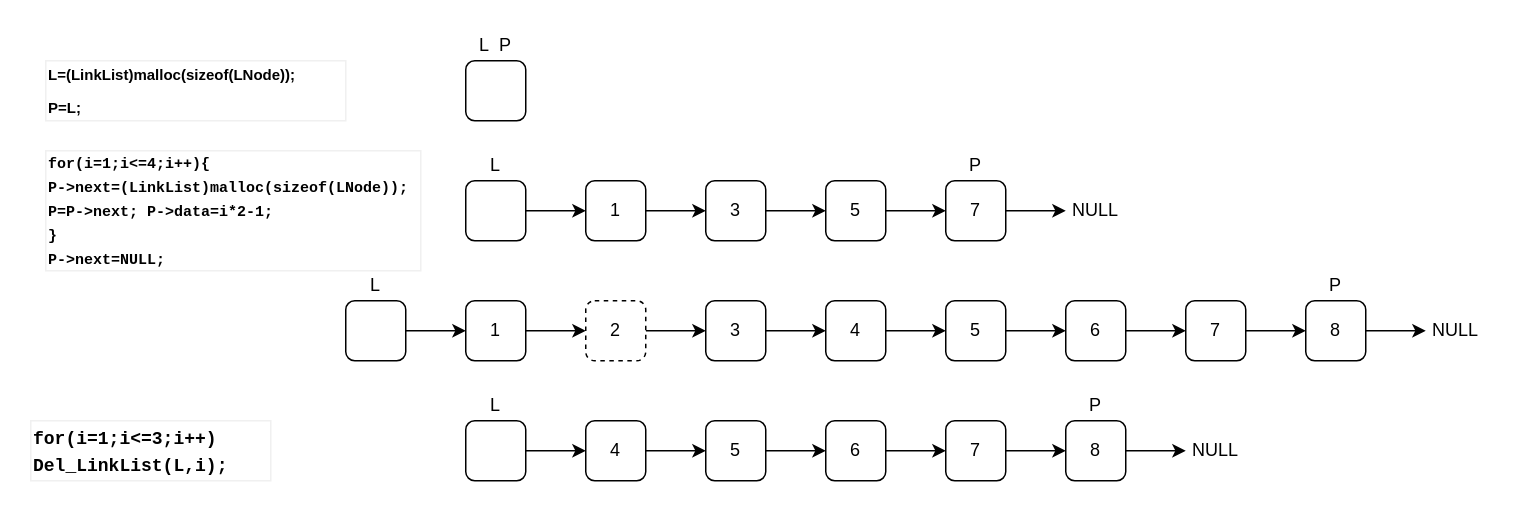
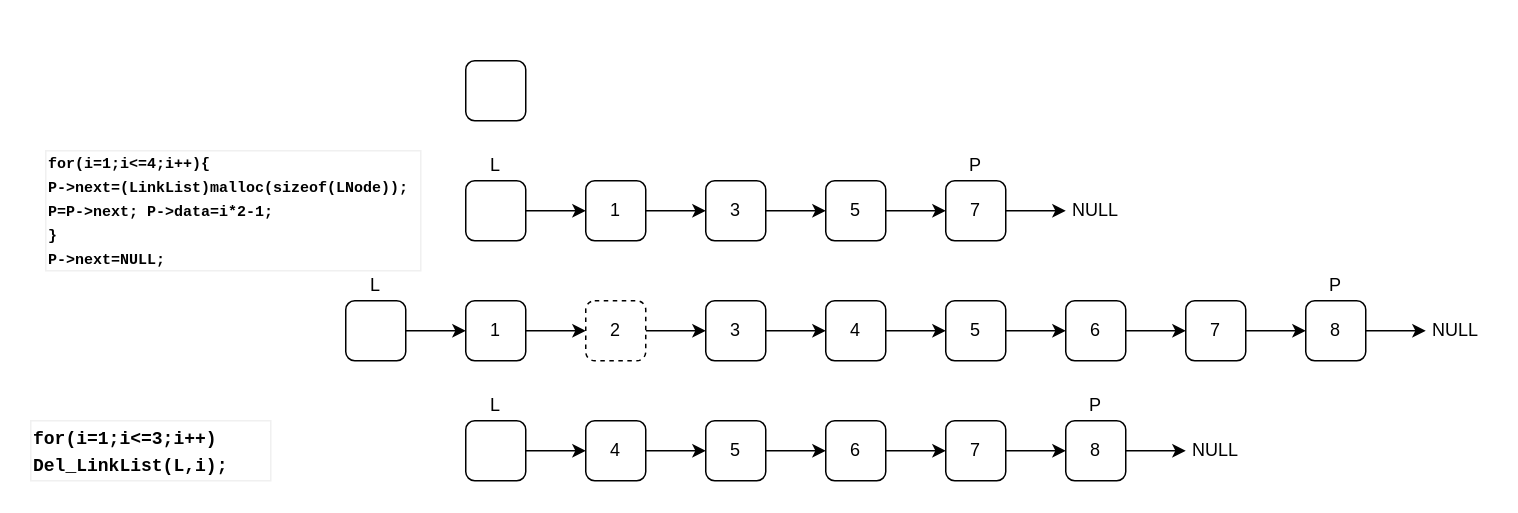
(496, 46) -> none
(196, 91) -> none
